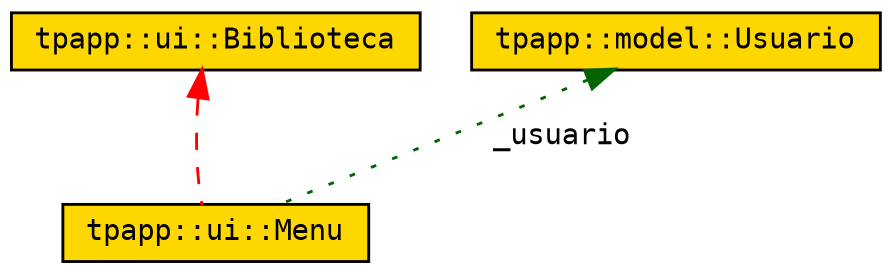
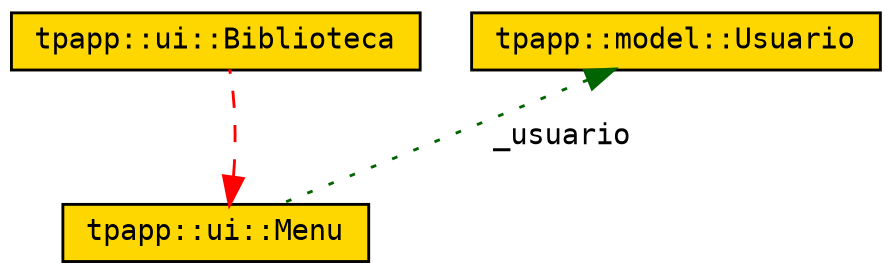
(197, 152) -> (235, 123)
